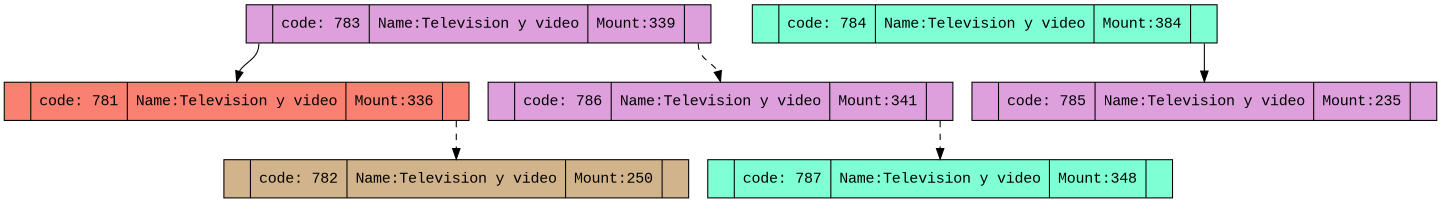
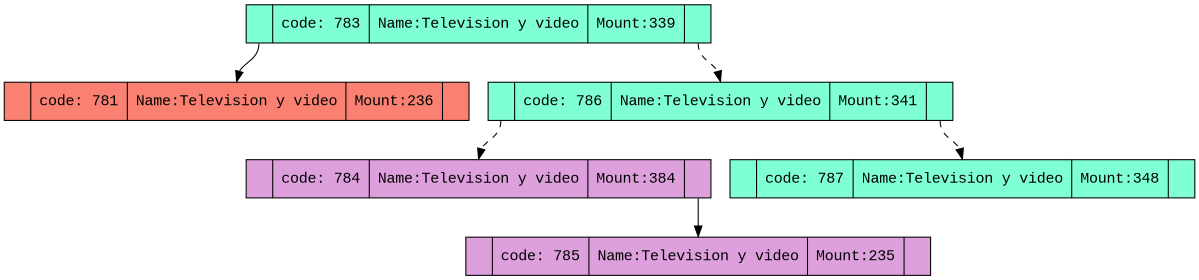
(479, 24) -> (479, 24)
(985, 24) -> (479, 179)
(394, 101) -> (394, 101)
(720, 101) -> (720, 101)
none -> (494, 136)
(456, 179) -> none
